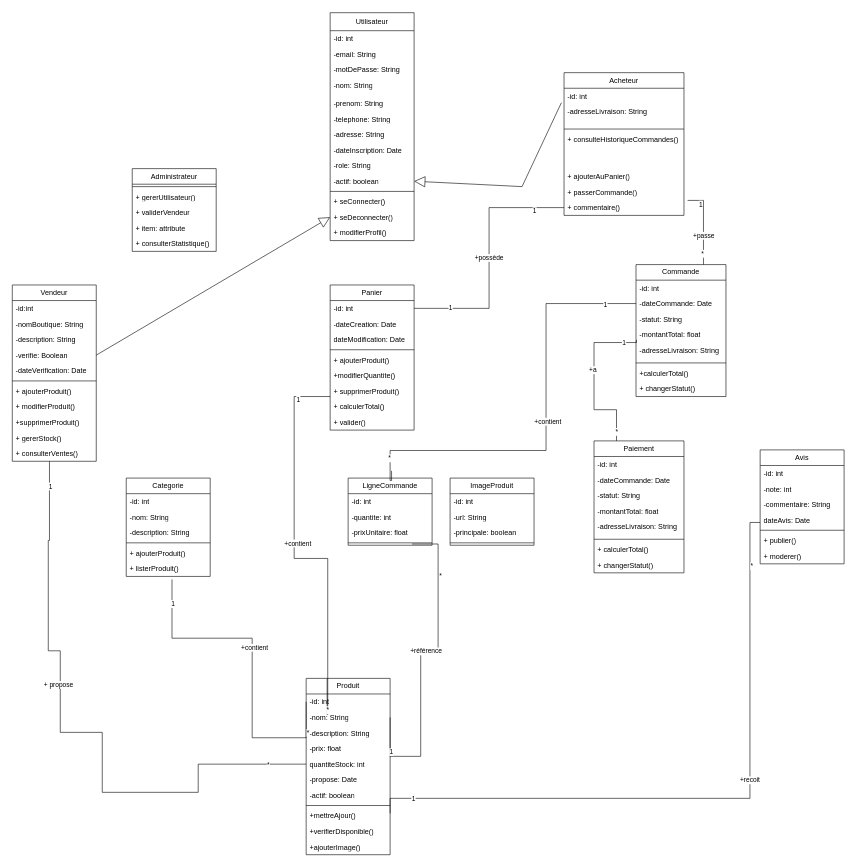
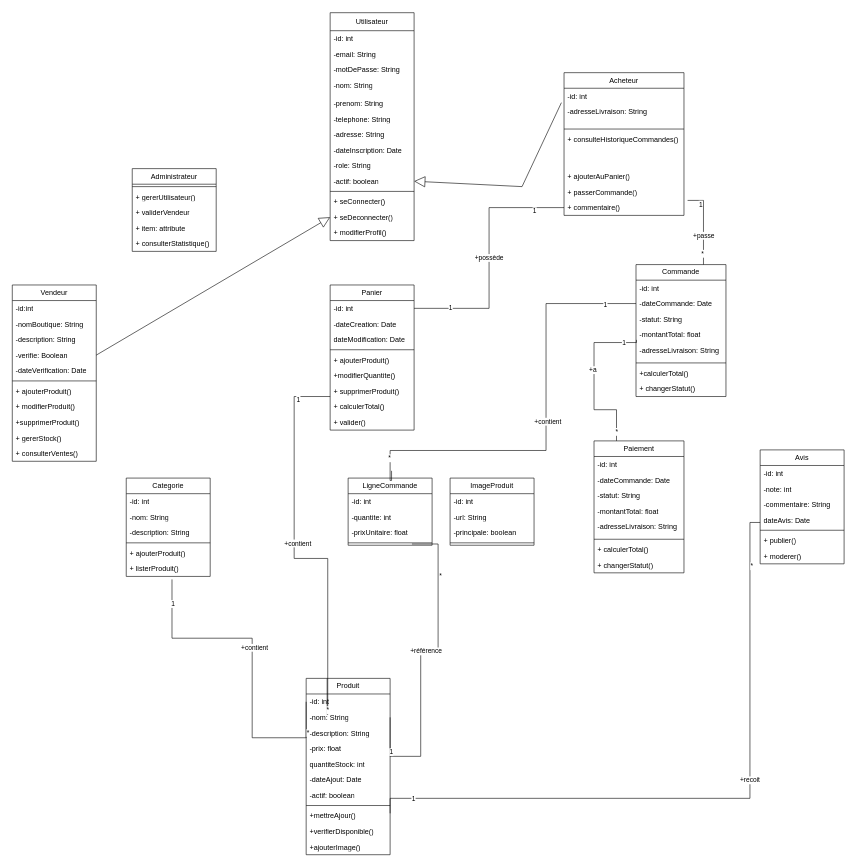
(60, 704) -> none
(336, 780) -> (340, 780)
